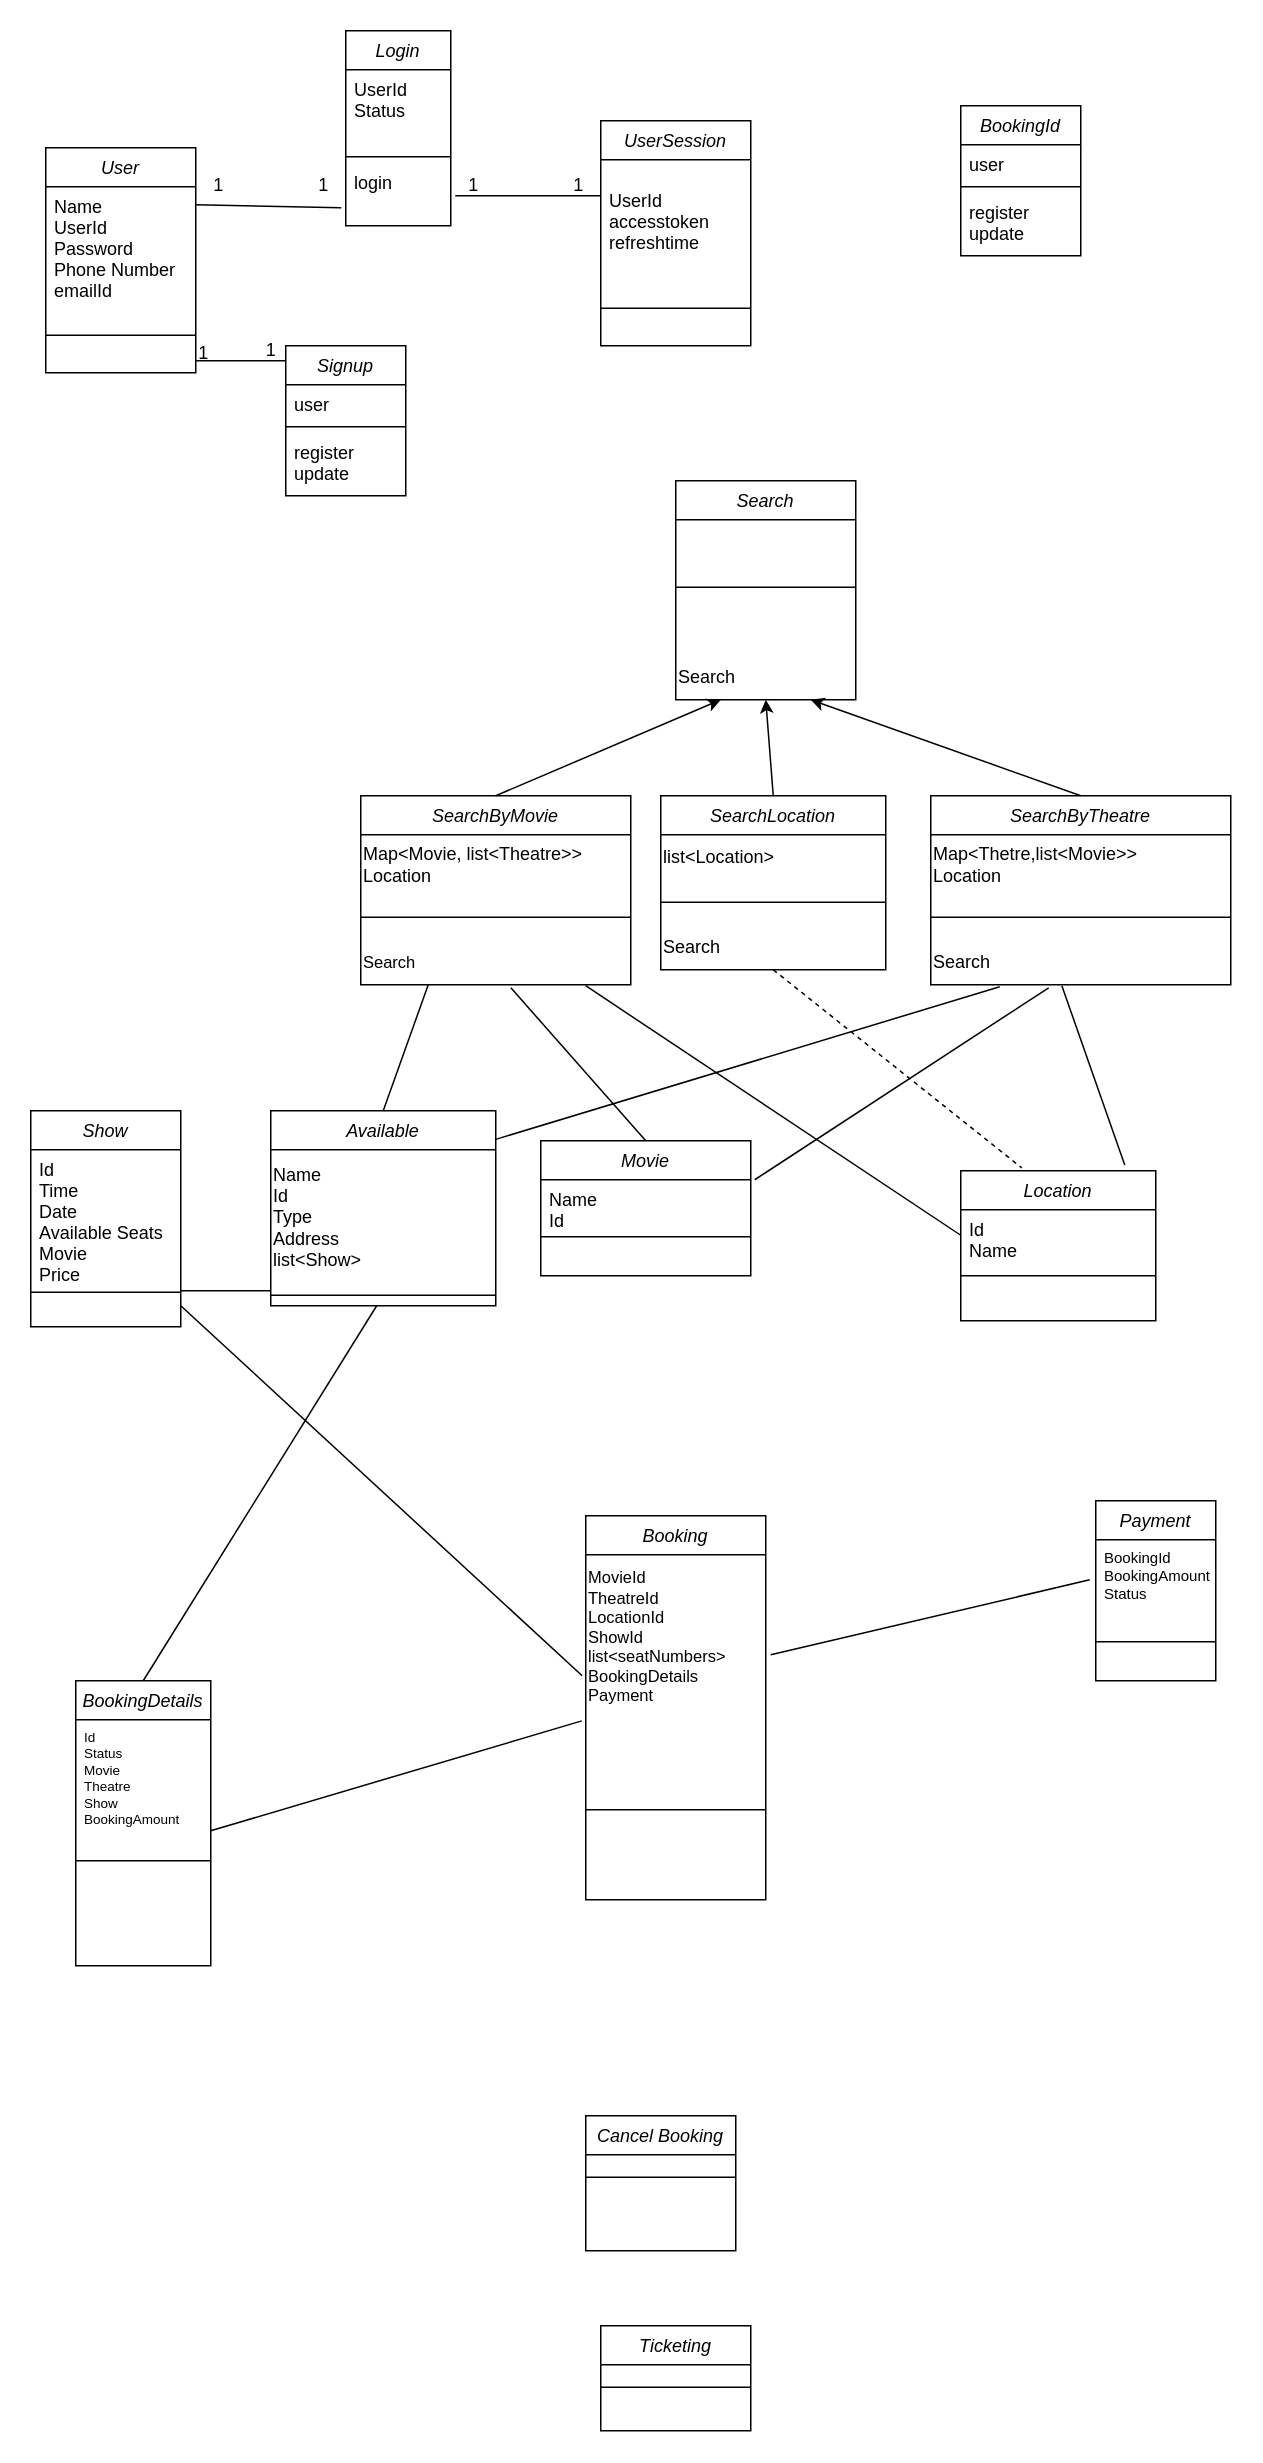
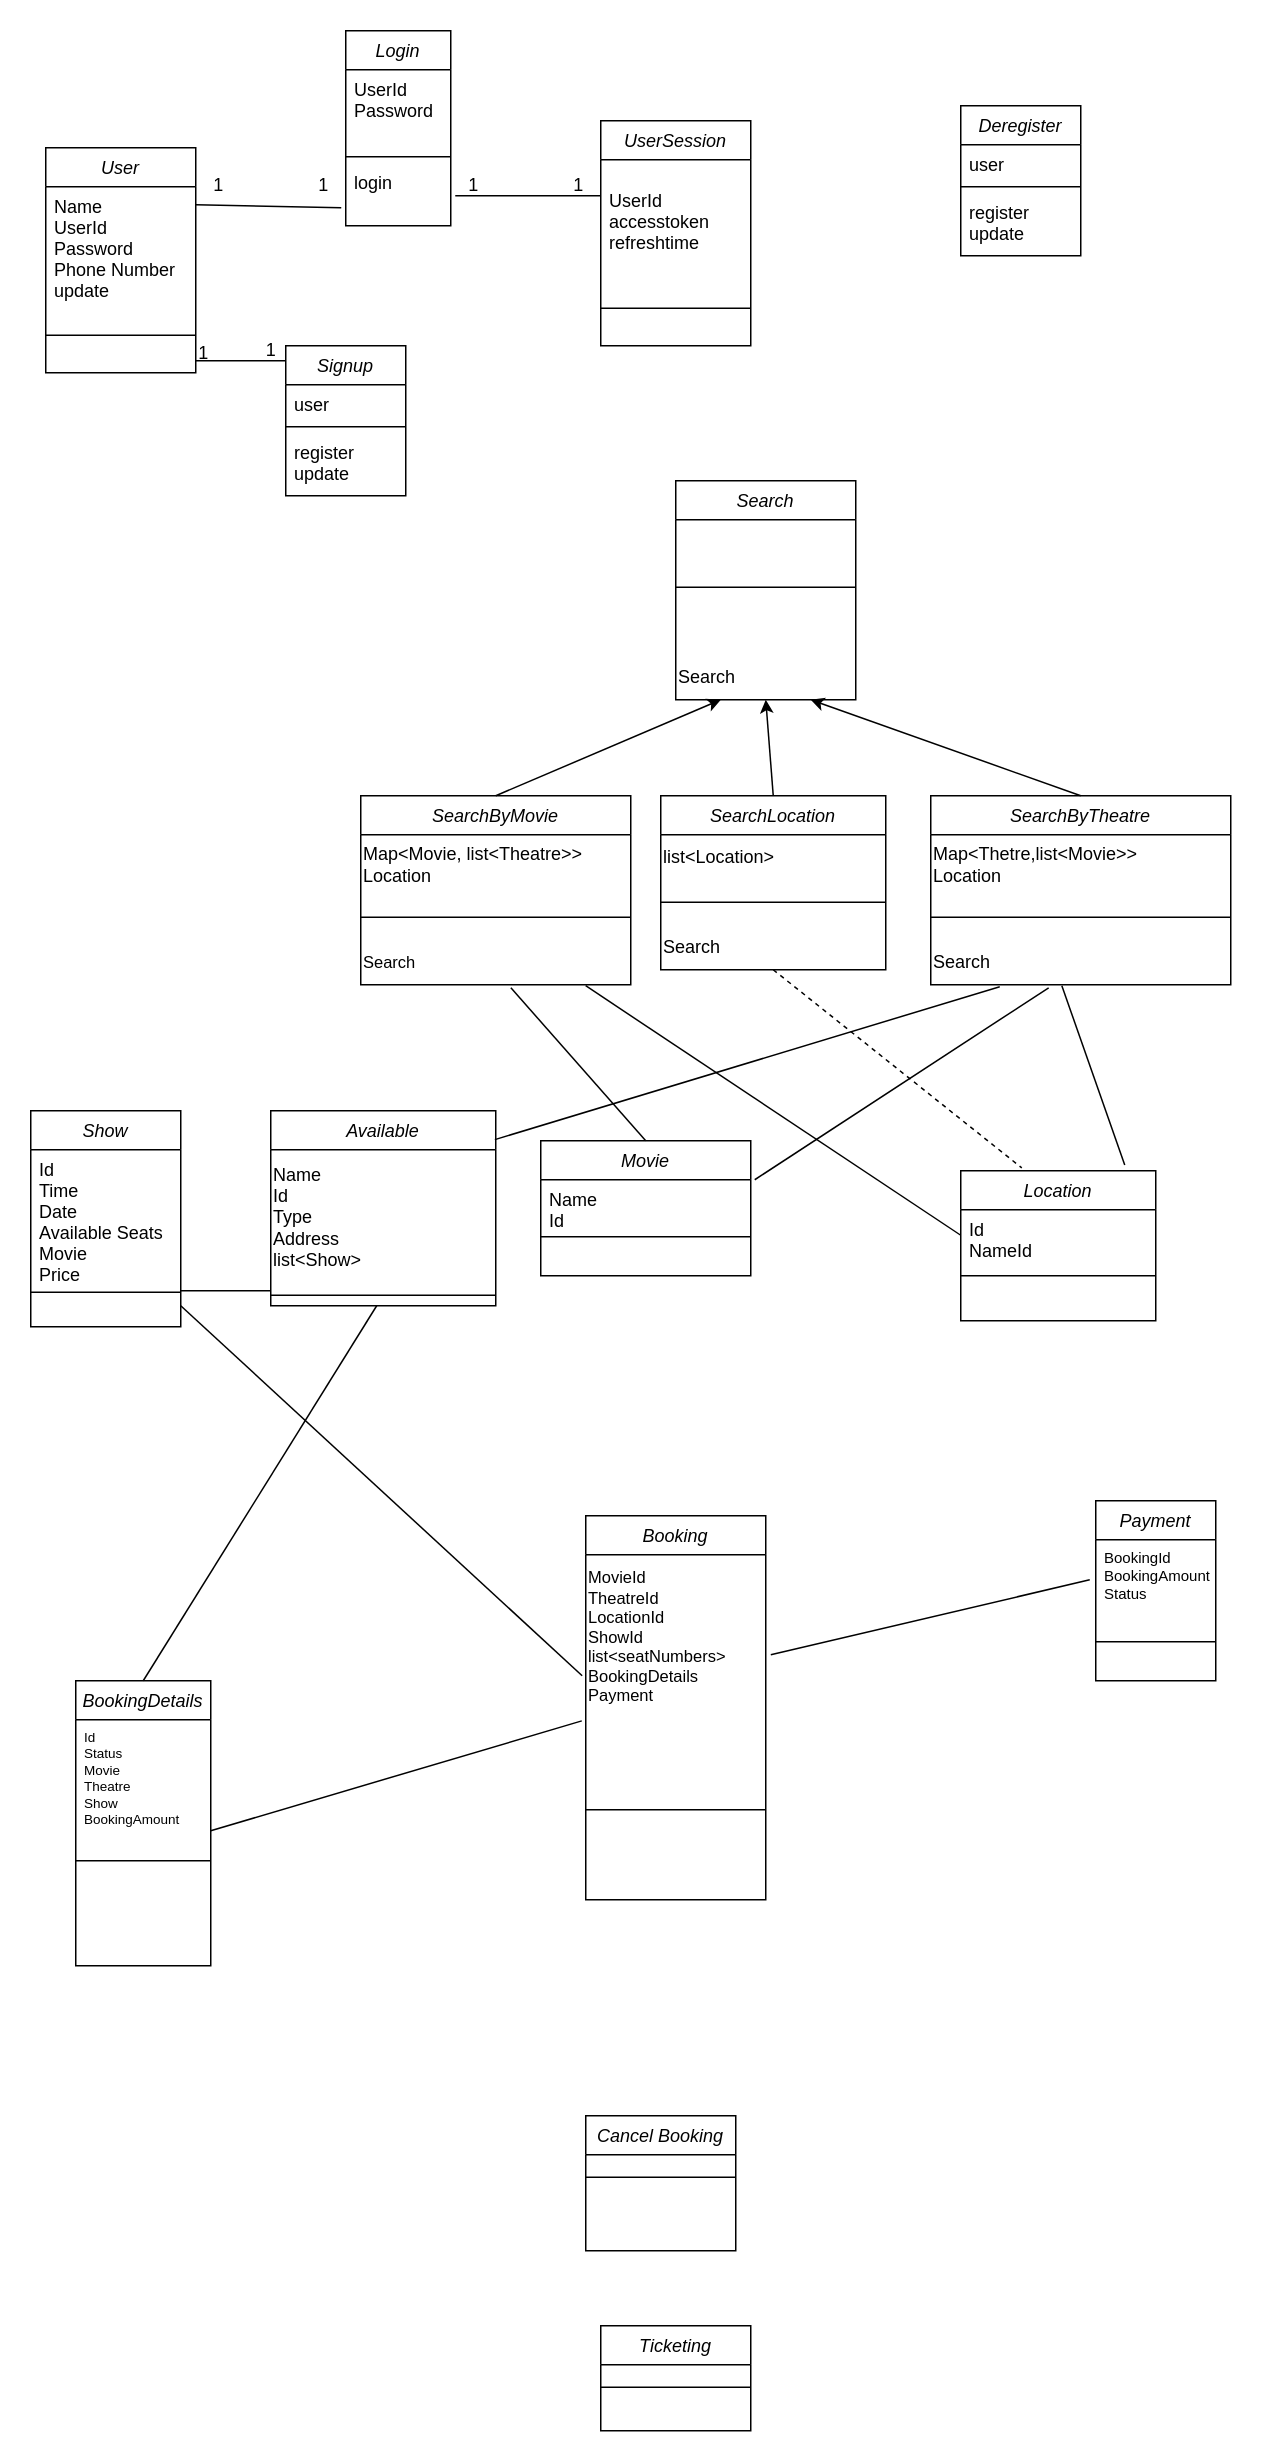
(384, 90) -> (384, 90)
(1020, 126) -> (1020, 126)
(74, 207) -> (74, 207)
(406, 1048) -> none
(979, 1230) -> (979, 1230)
